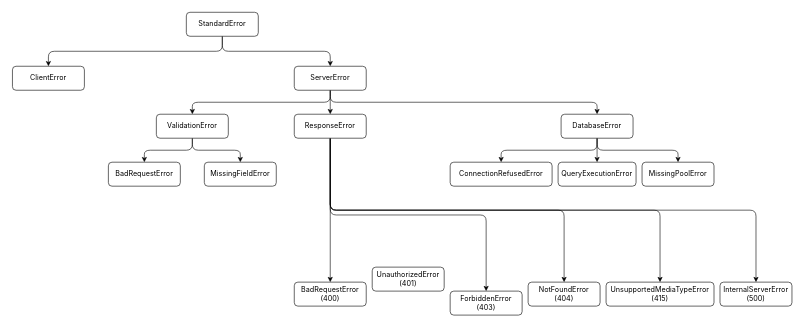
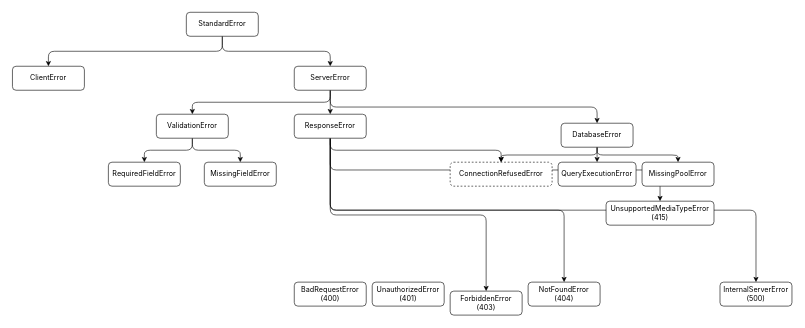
(597, 126) -> (597, 135)
(144, 174) -> (144, 174)
(501, 174) -> (501, 174)
(330, 276) -> (415, 150)
(408, 279) -> (408, 294)
(660, 294) -> (660, 213)
